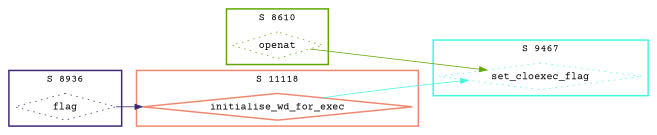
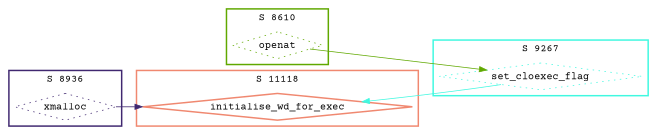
(541, 49) -> (541, 49)
(391, 89) -> (425, 95)
(65, 107) -> (65, 107)
